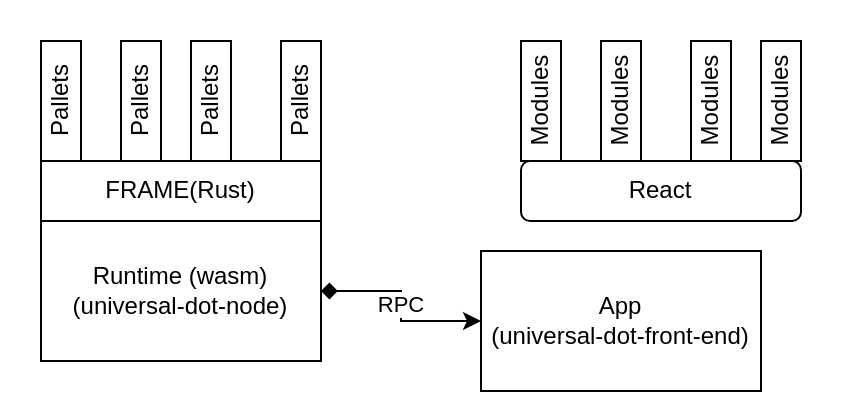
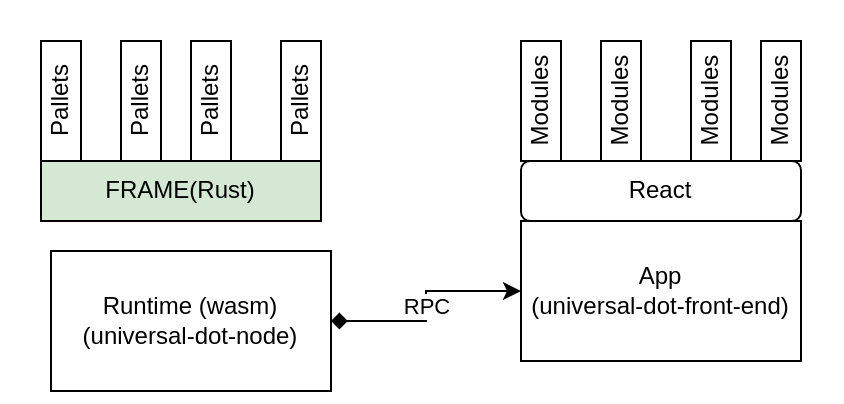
(181, 191) -> (181, 191)
(181, 291) -> (191, 321)
(621, 321) -> (661, 291)
